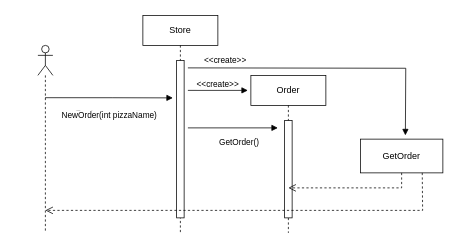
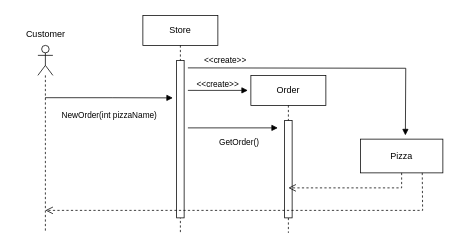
(94, 113) -> (45, 34)
(402, 156) -> (402, 156)
